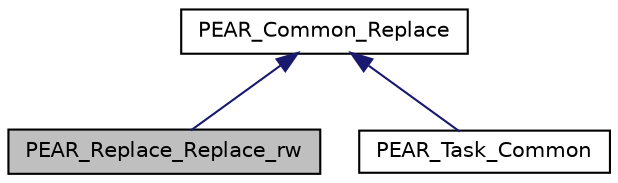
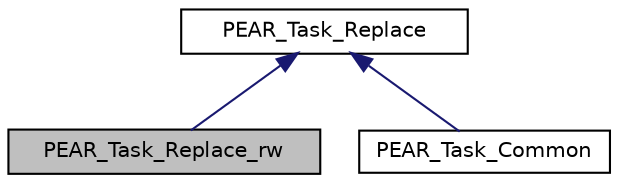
(324, 32) -> (324, 32)
(164, 152) -> (164, 152)
